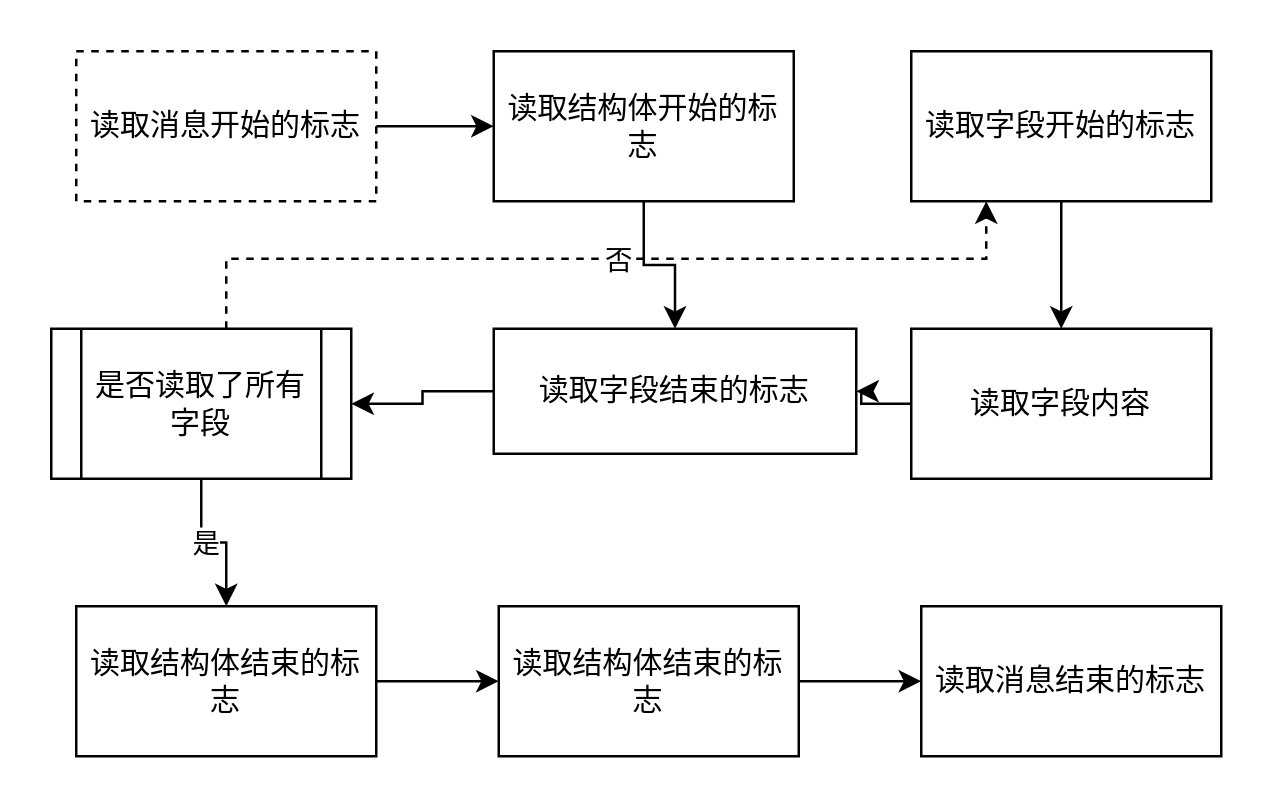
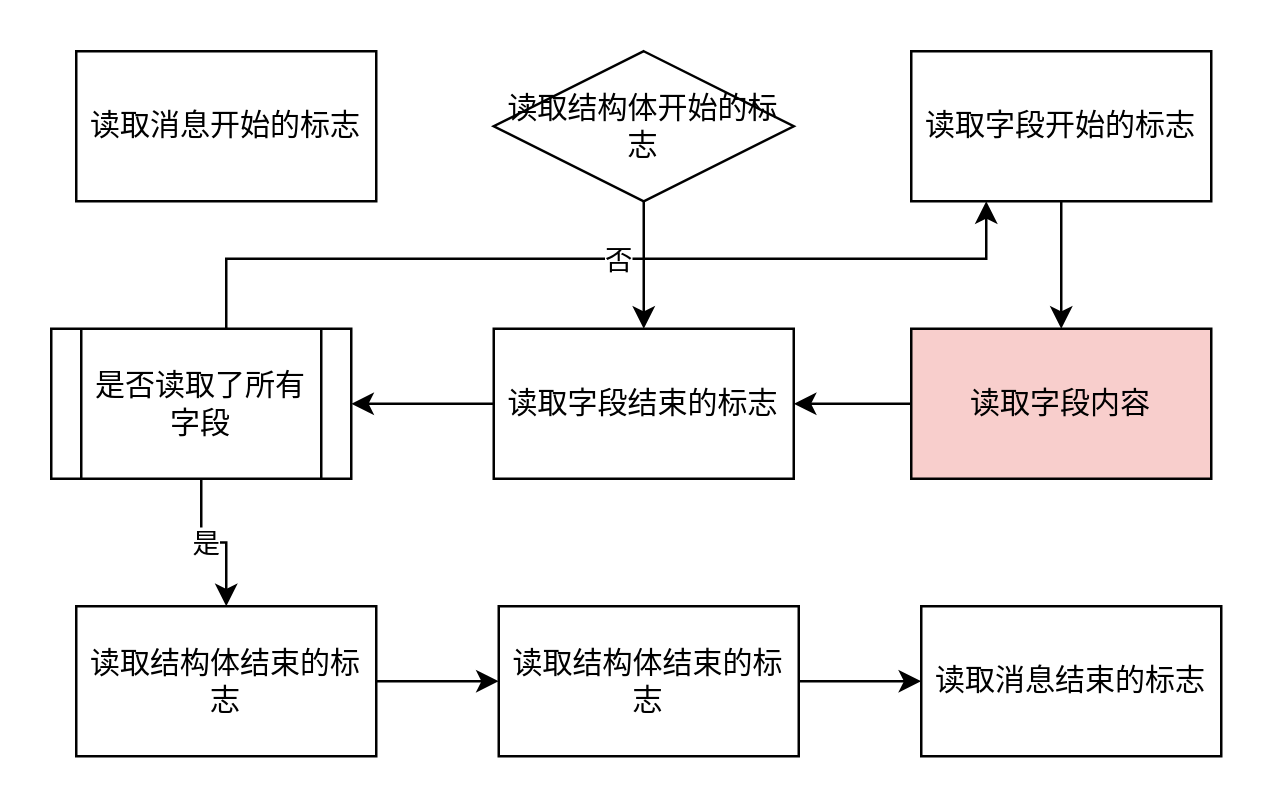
(226, 126) -> (226, 126)
(427, 126) -> none
(644, 126) -> (644, 126)
(382, 259) -> (382, 259)
(675, 391) -> (644, 404)
(1061, 404) -> (1061, 404)
